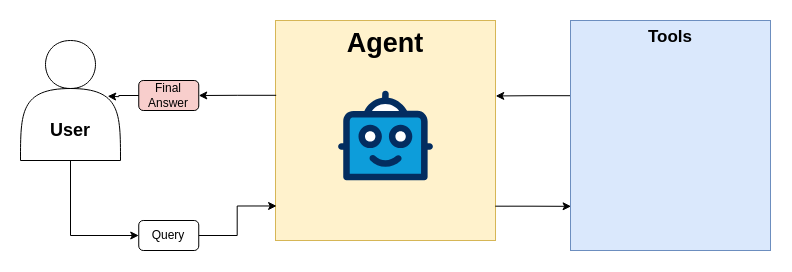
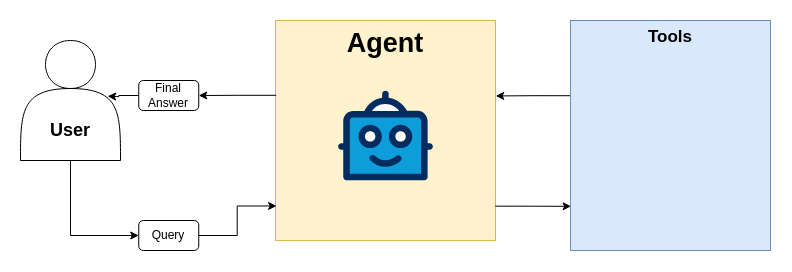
(169, 96) -> (169, 96)
